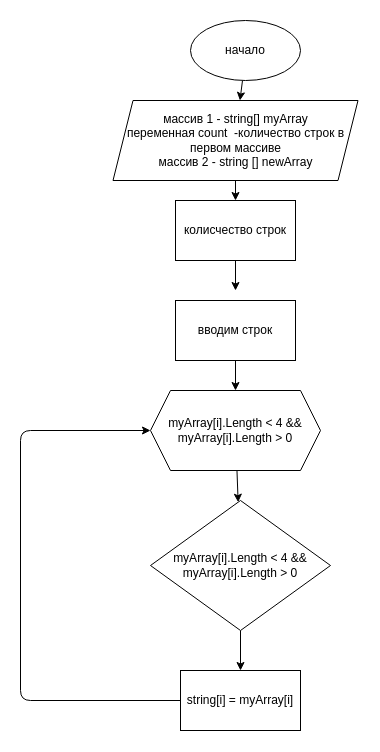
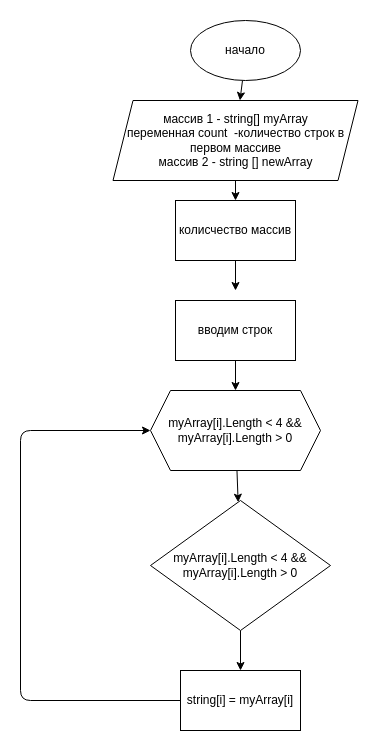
(236, 231) -> (236, 231)
